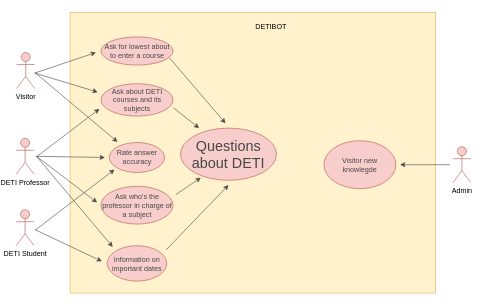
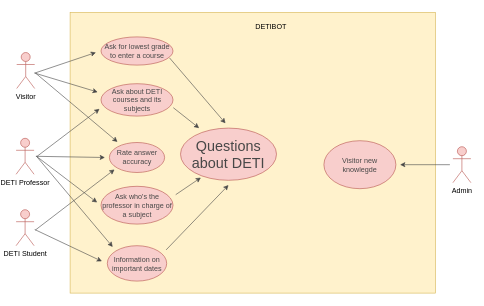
(137, 51) -> (137, 51)
